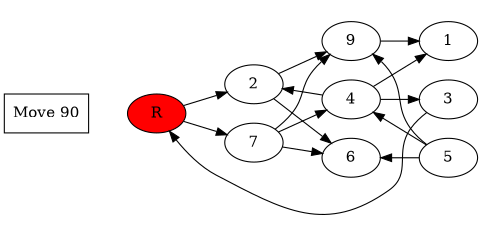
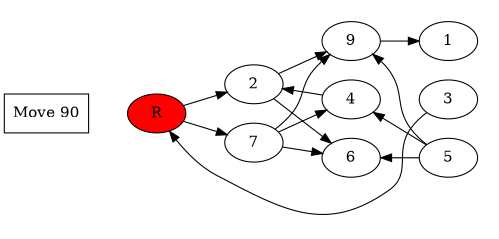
(398, 71) -> none
(395, 99) -> none
